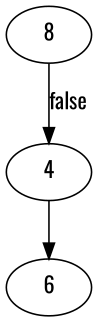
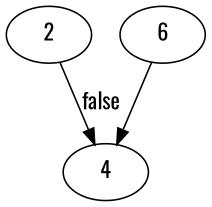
(49, 35) -> (49, 35)
(49, 222) -> (137, 96)
